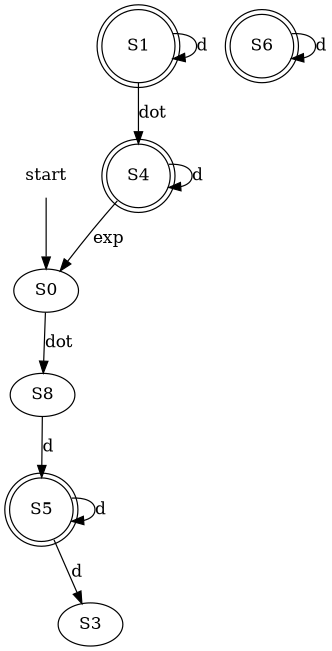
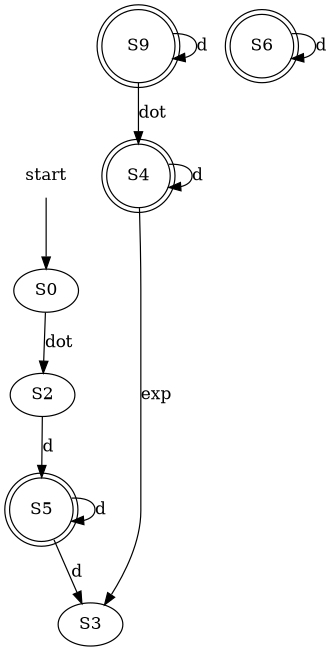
(138, 46) -> (138, 46)
(92, 231) -> (141, 404)
(43, 395) -> (43, 395)
